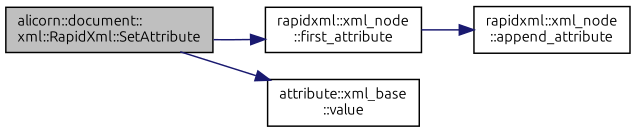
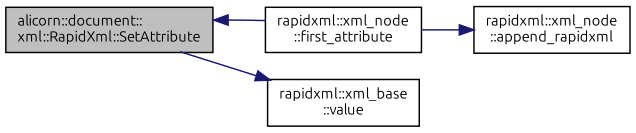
(552, 30) -> (552, 30)
(232, 40) -> (247, 20)
(343, 103) -> (343, 103)
